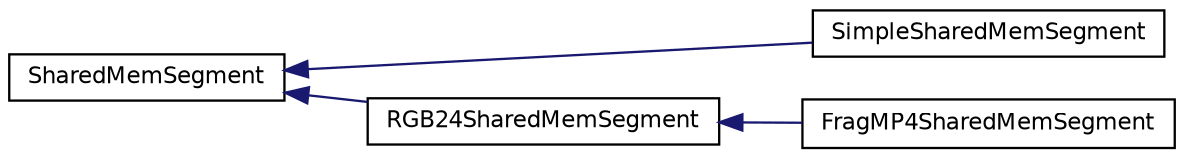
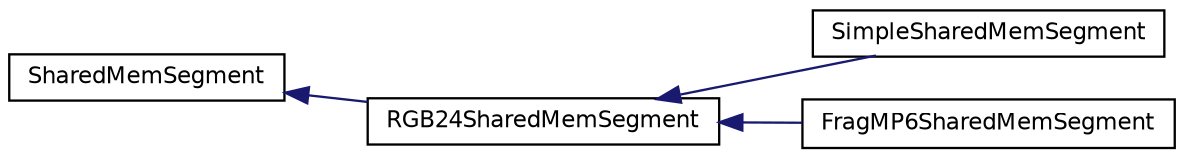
(560, 56) -> (778, 75)
(989, 124) -> (989, 124)
